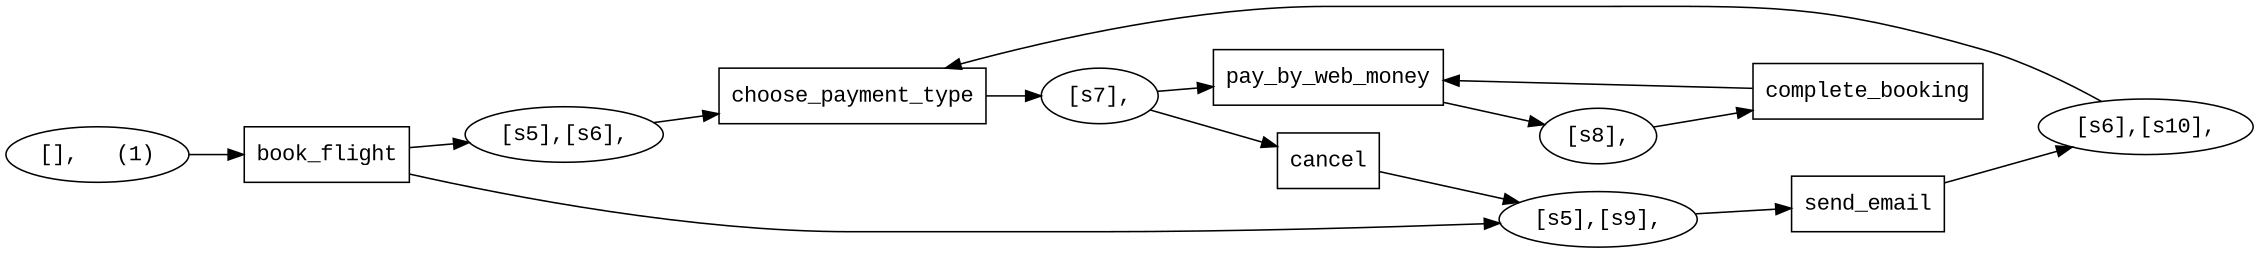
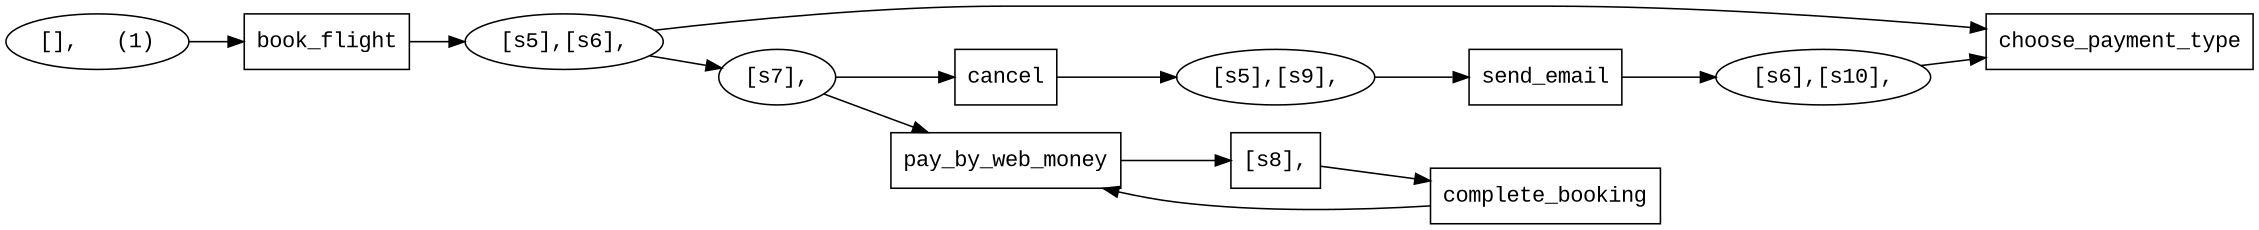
(1006, 96) -> (678, 61)
(1598, 136) -> (1276, 160)
(945, 232) -> none
